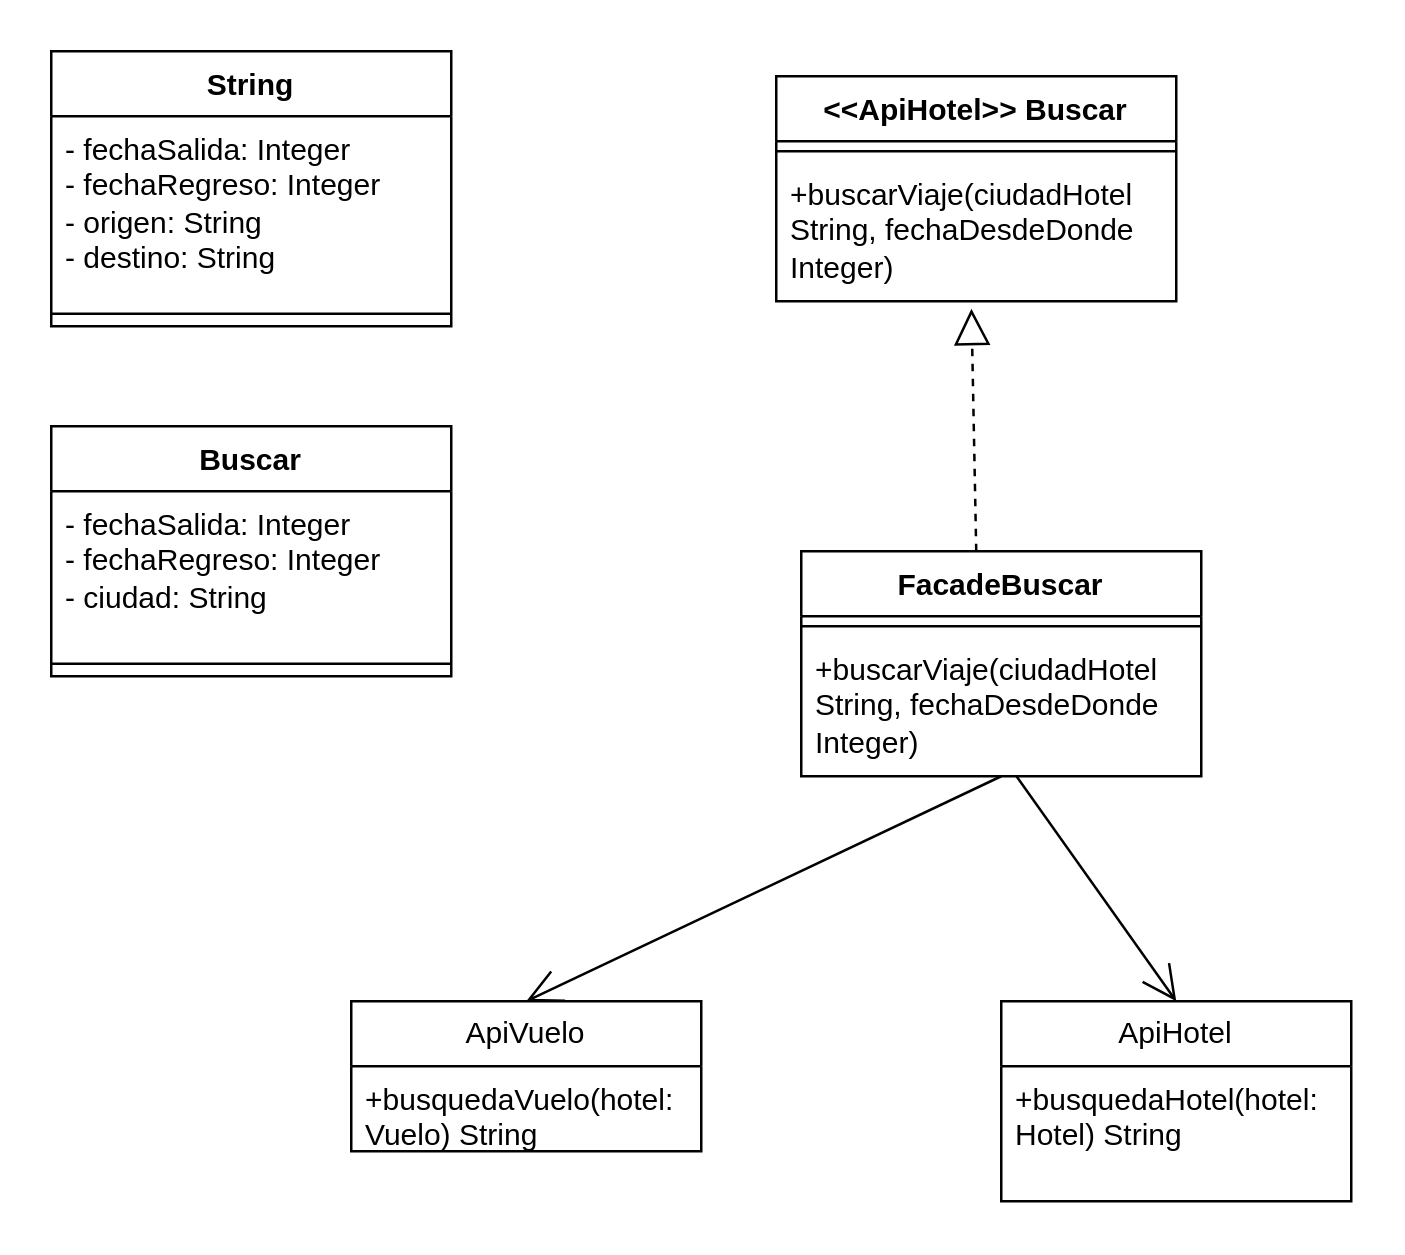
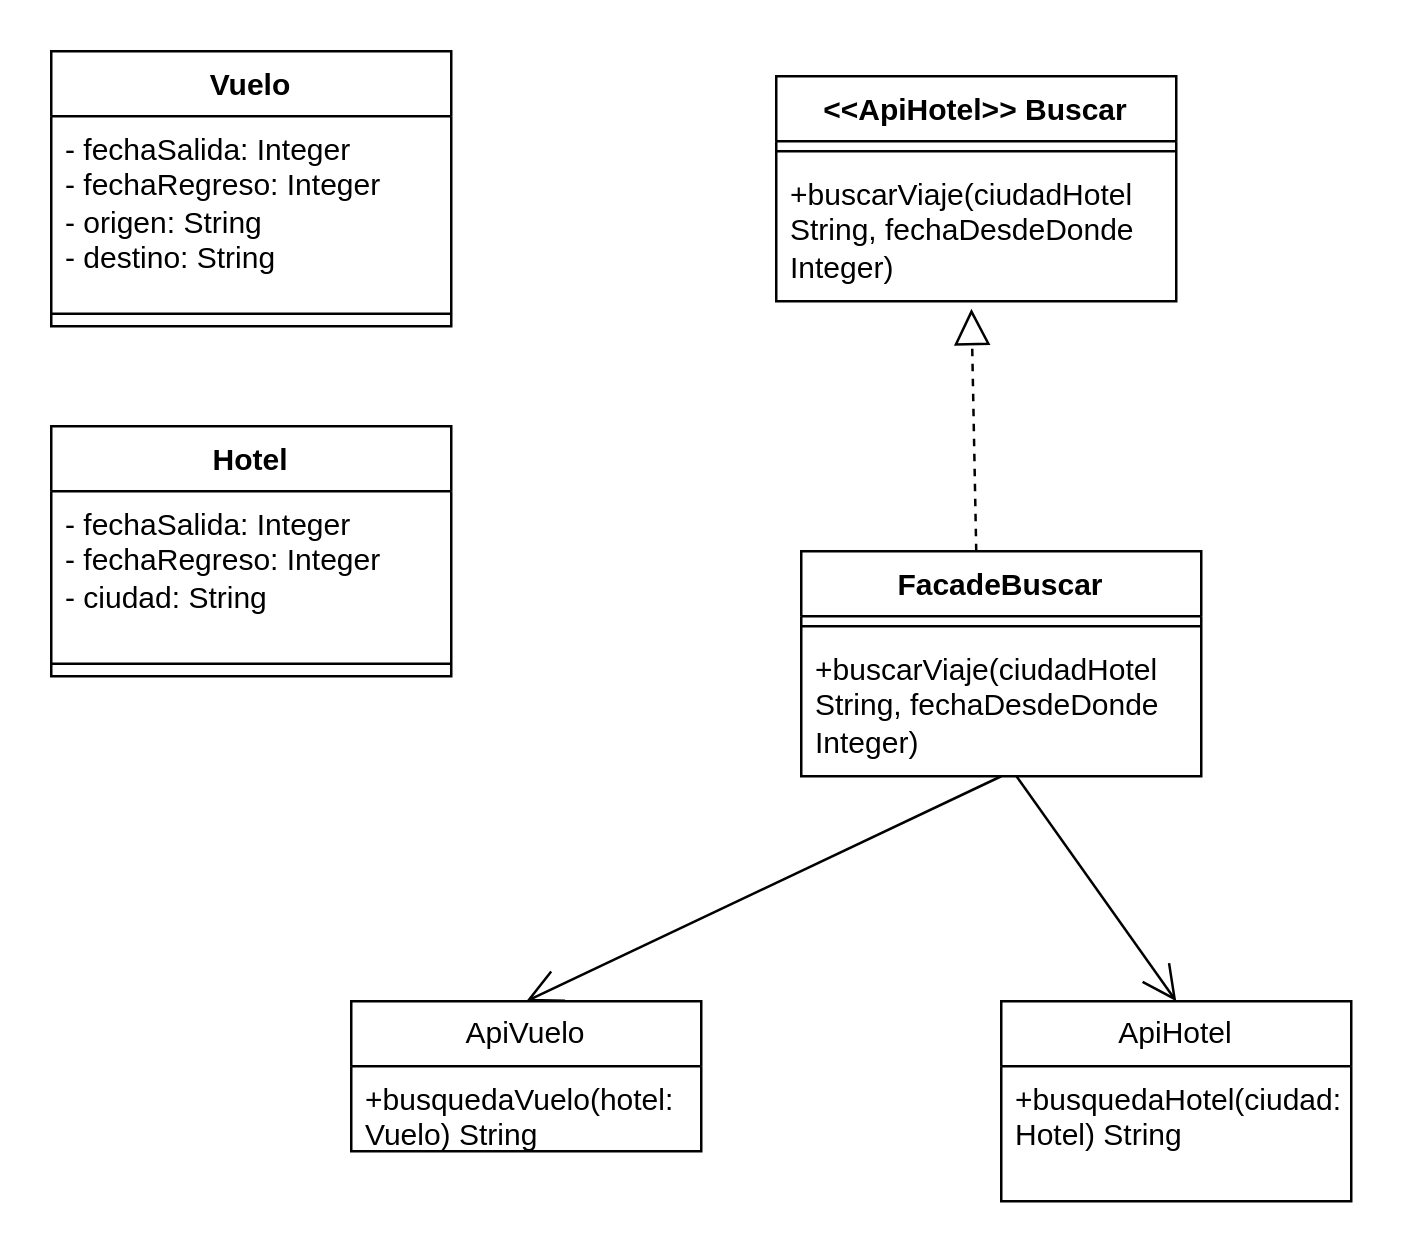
(251, 87) -> (251, 87)
(251, 462) -> (251, 462)
(1179, 1120) -> (1179, 1120)
